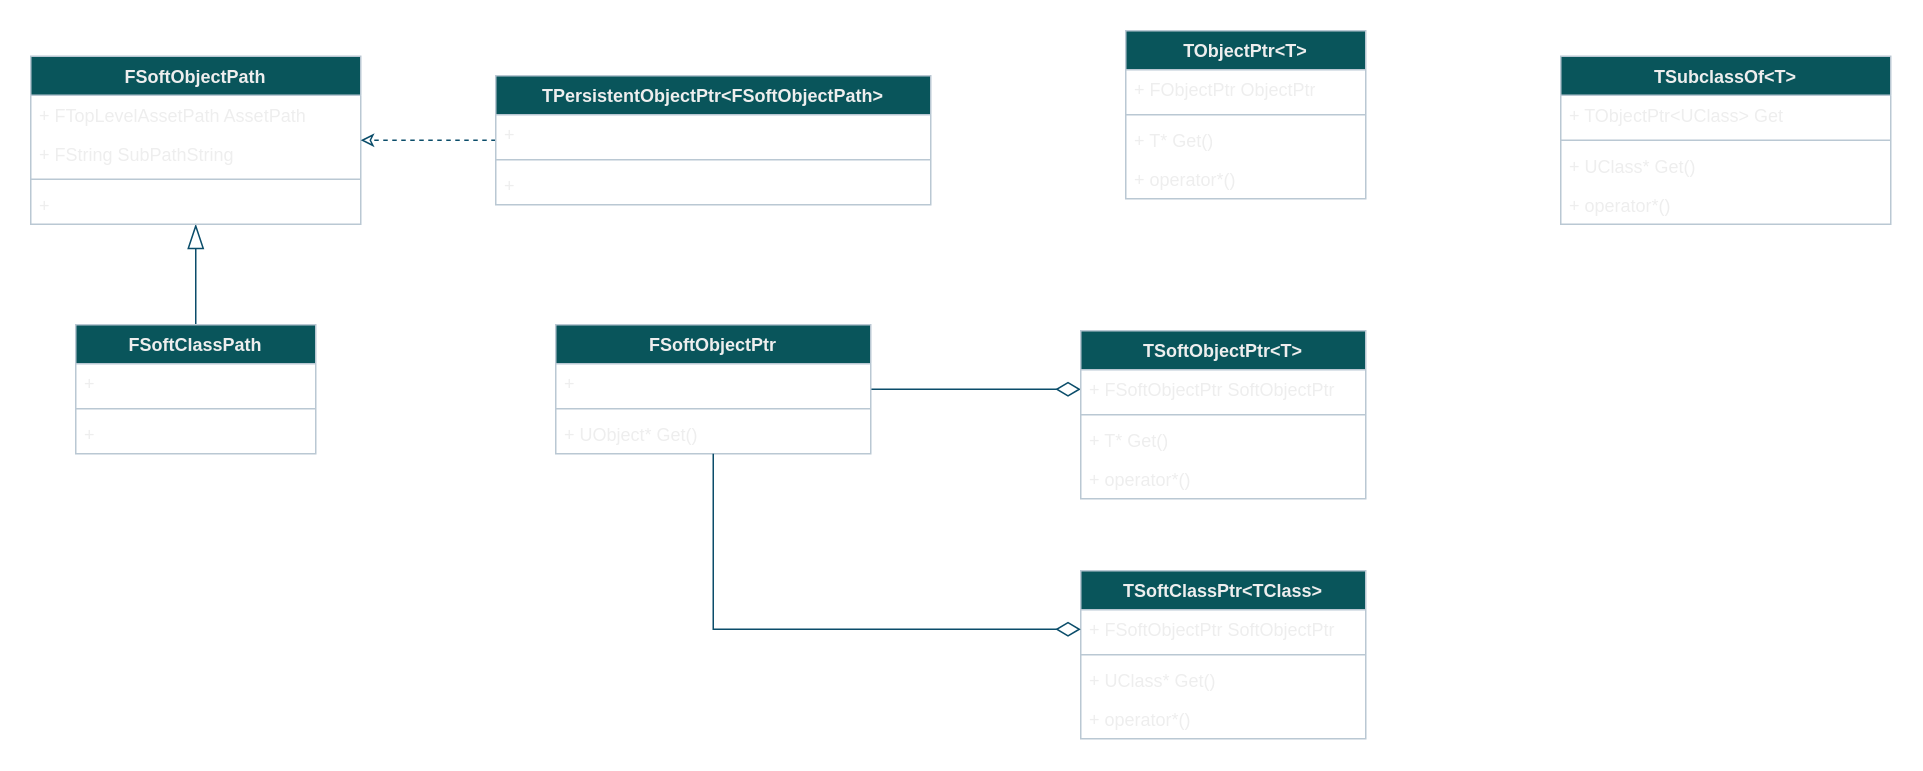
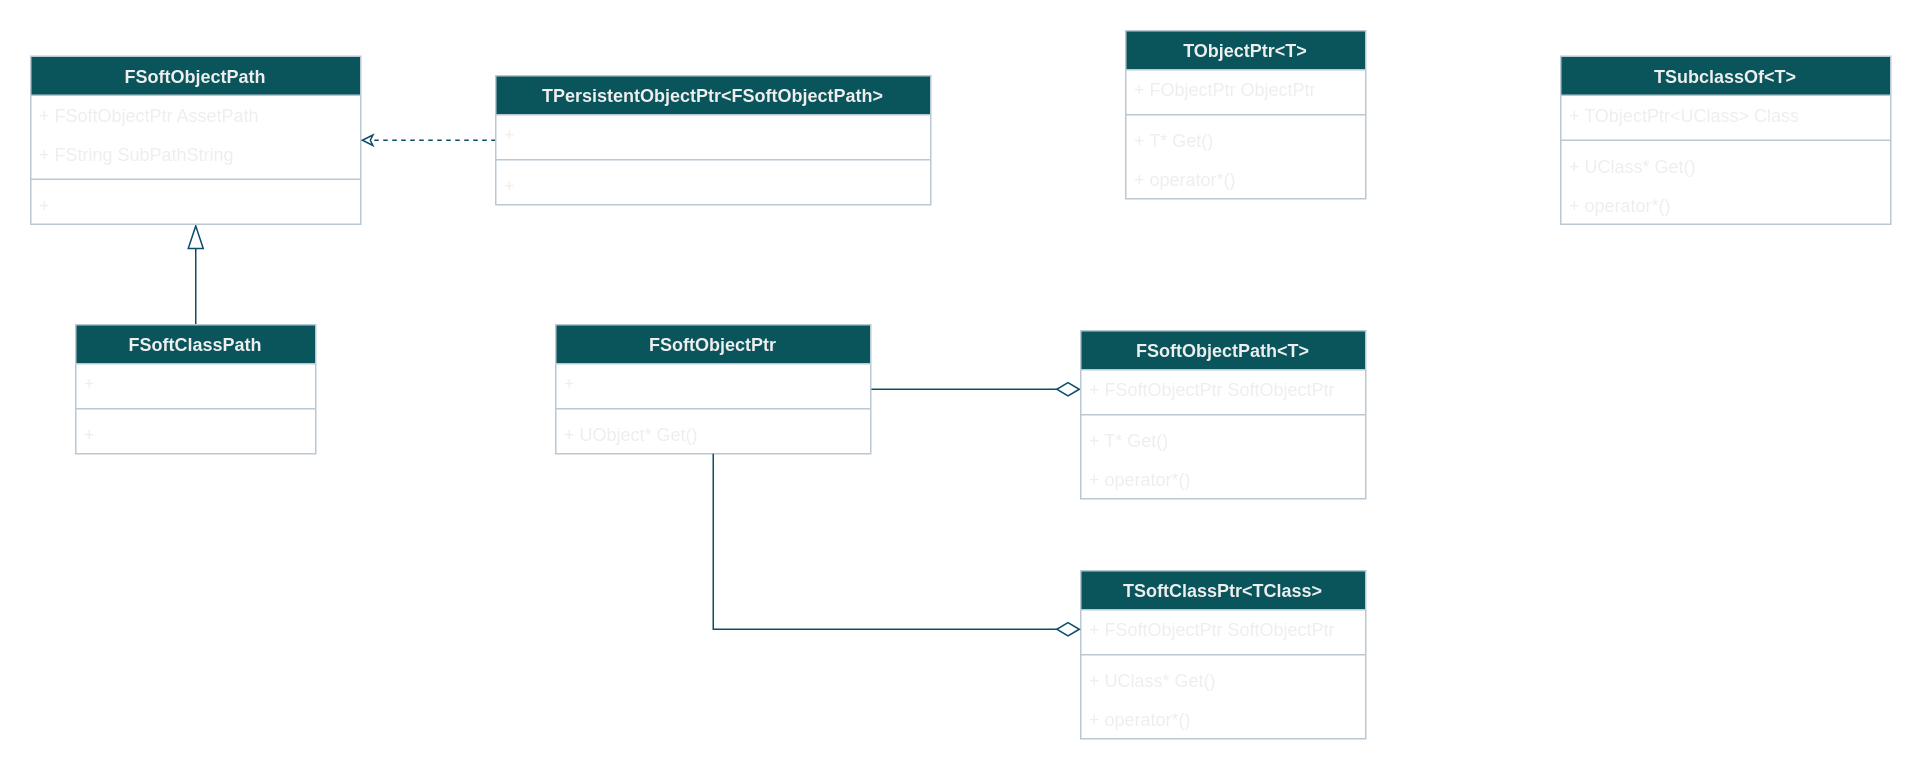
(184, 117) -> (166, 117)
(1684, 117) -> (1691, 117)
(1223, 352) -> (1223, 352)
